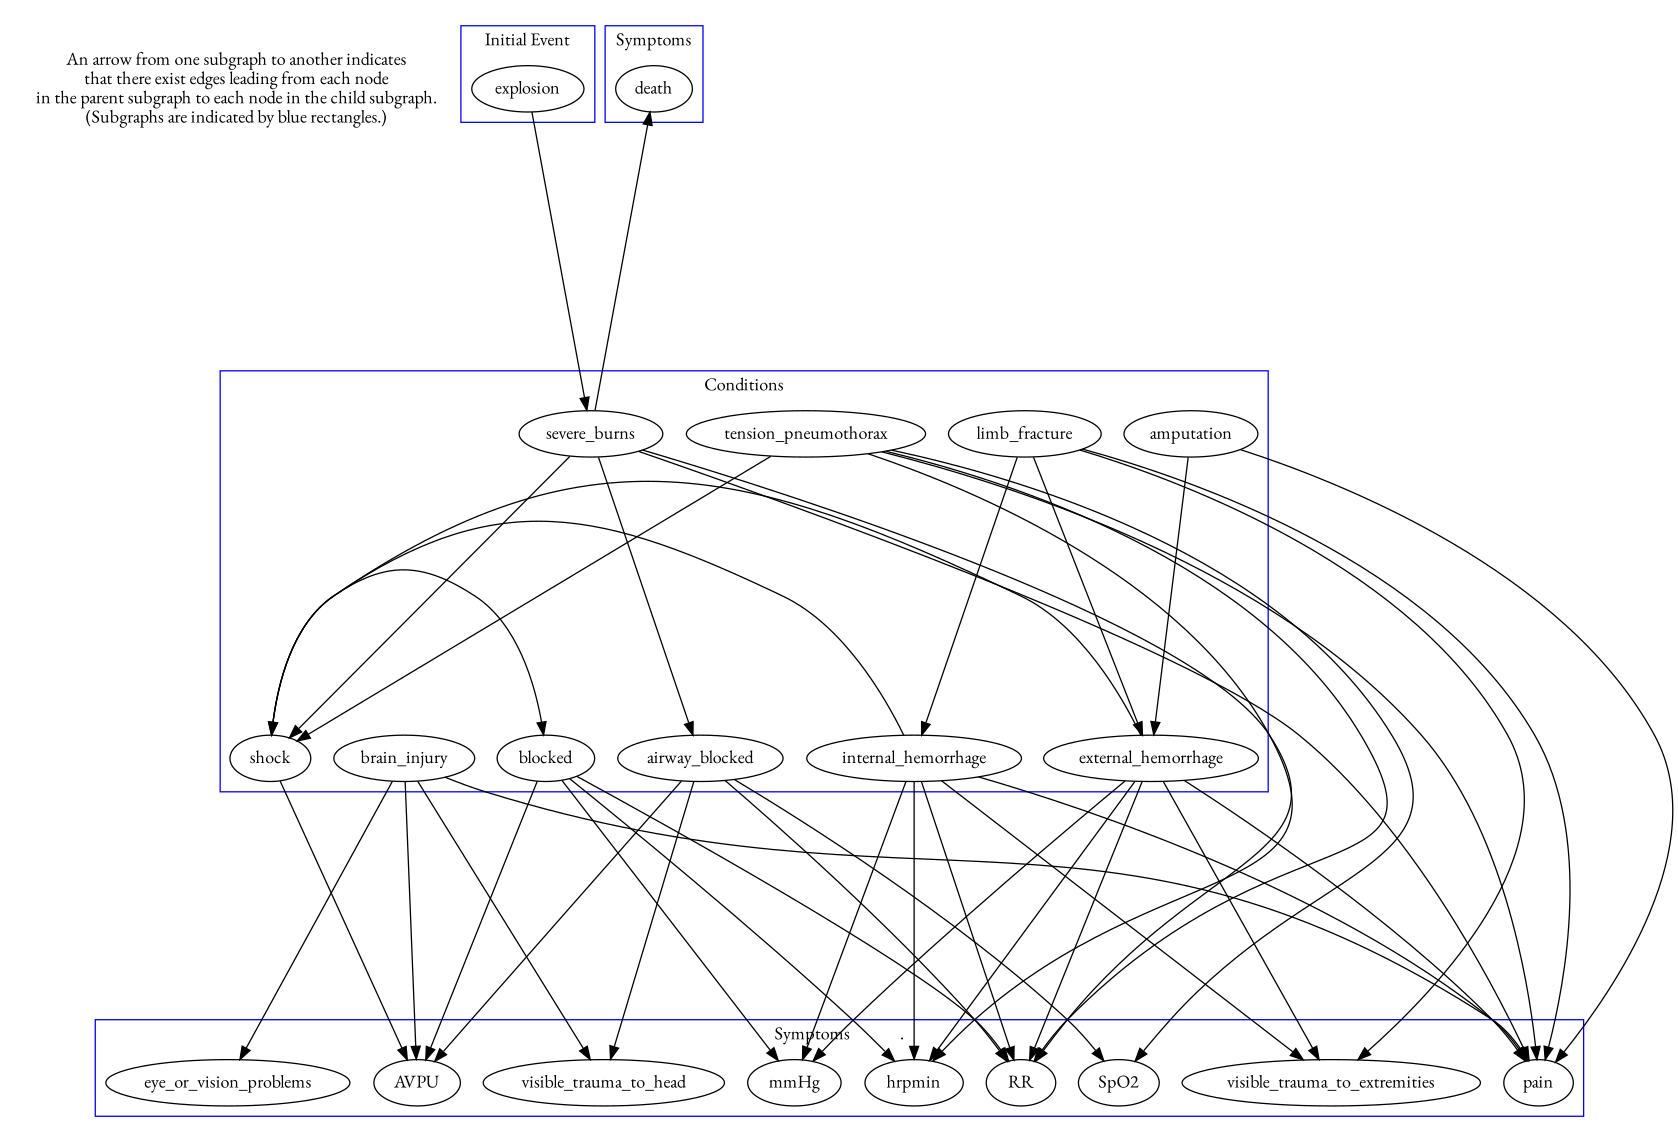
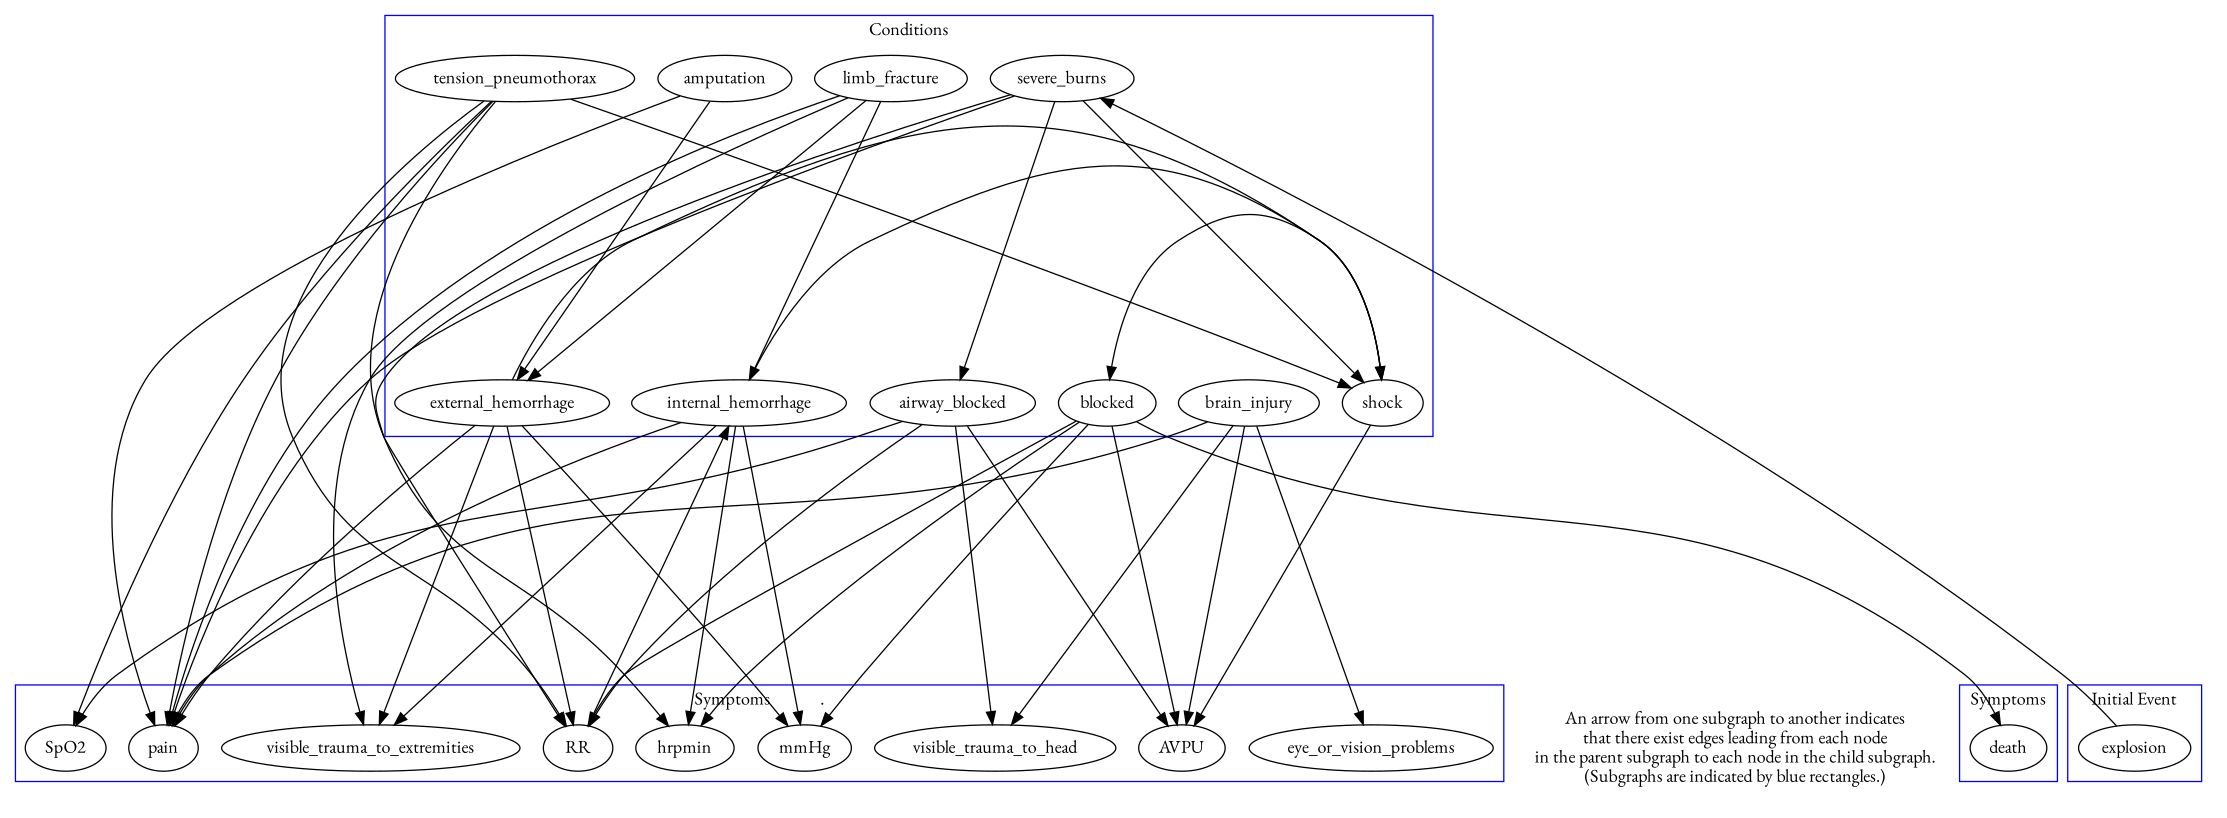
(621, 268) -> (1585, 524)
(963, 908) -> (652, 589)
(1036, 916) -> none
